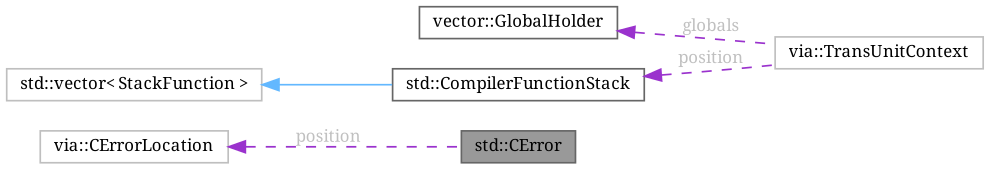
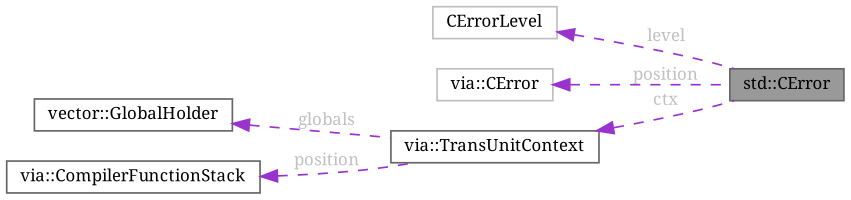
none -> (495, 23)
(879, 53) -> (495, 147)
(134, 85) -> none
(518, 85) -> (133, 177)
none -> (674, 116)
(134, 147) -> (495, 85)
